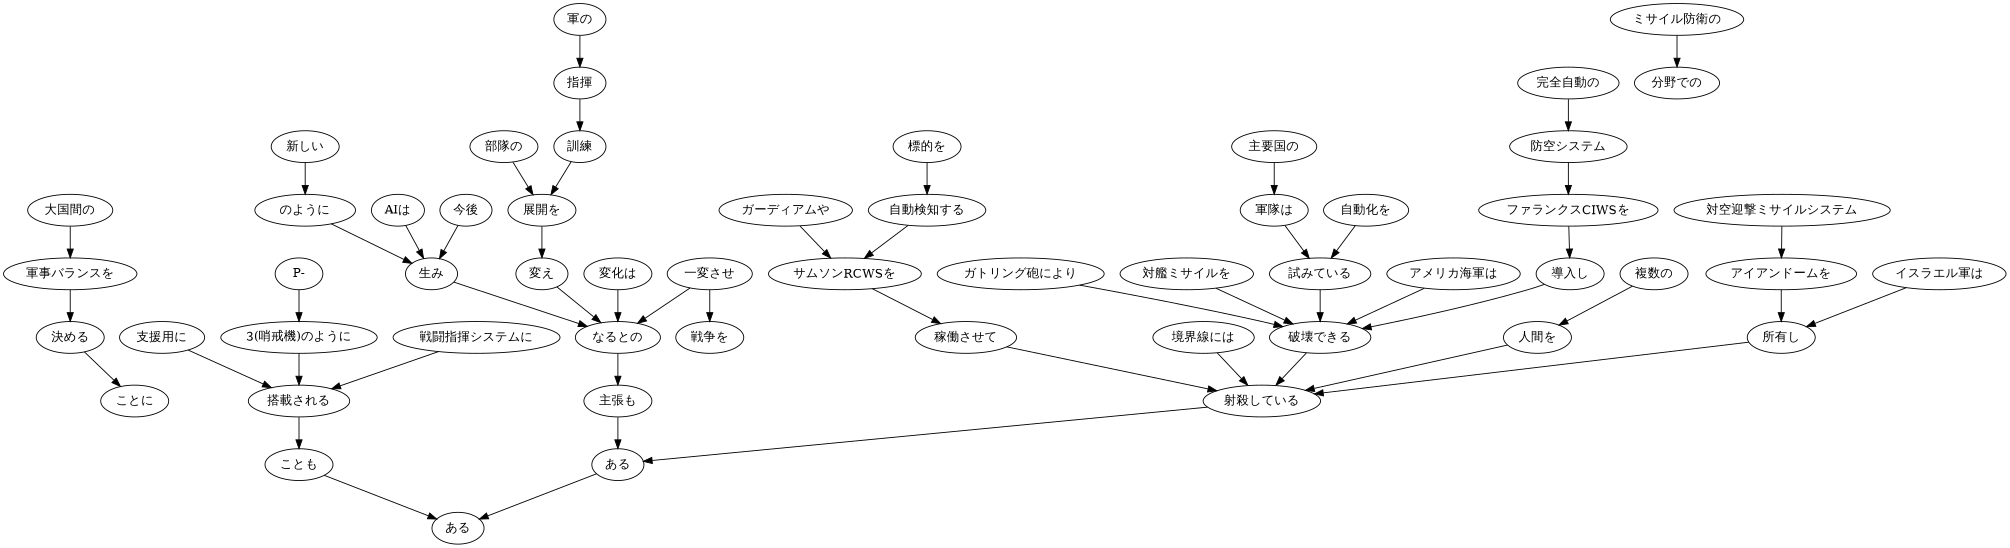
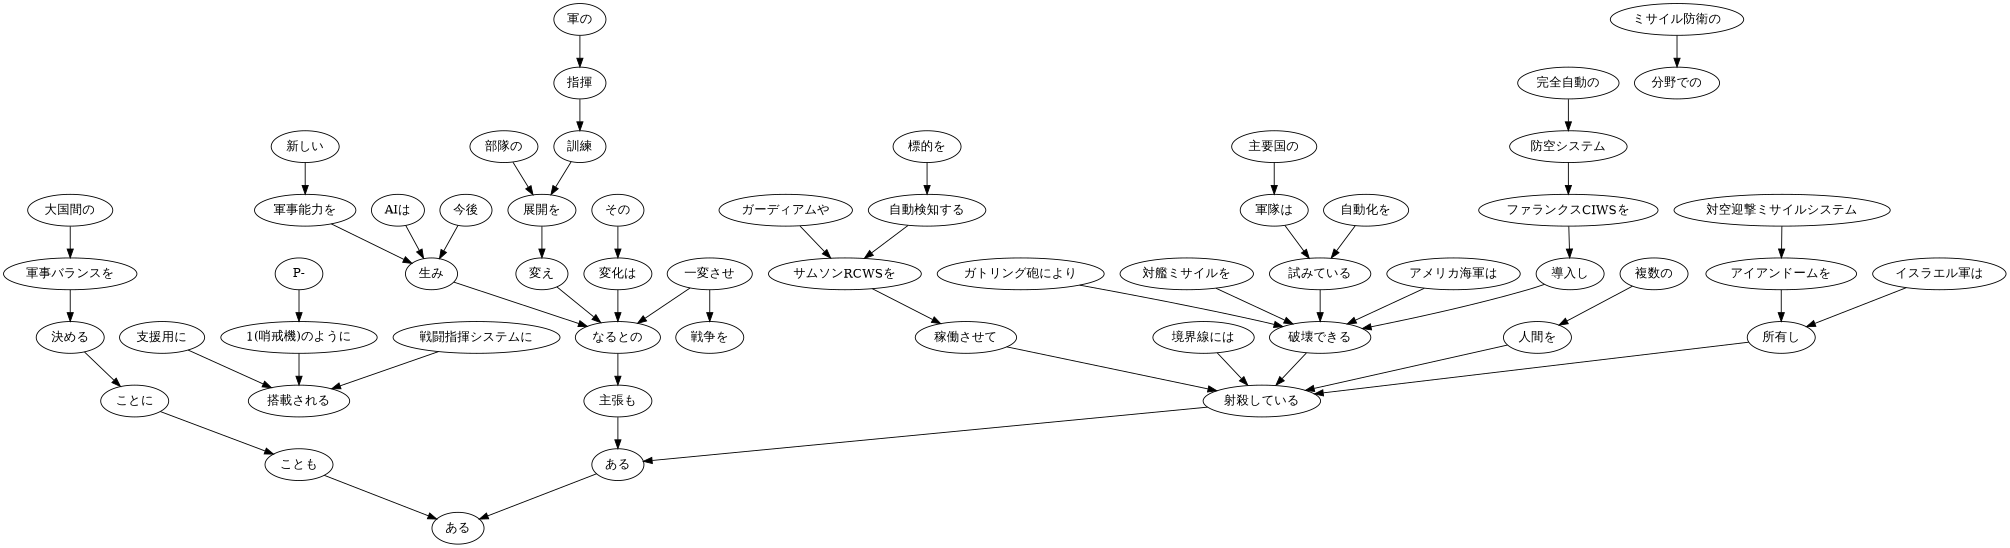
(305, 210) -> (305, 210)
none -> (618, 210)
(299, 337) -> (299, 337)
(299, 429) -> (213, 431)
